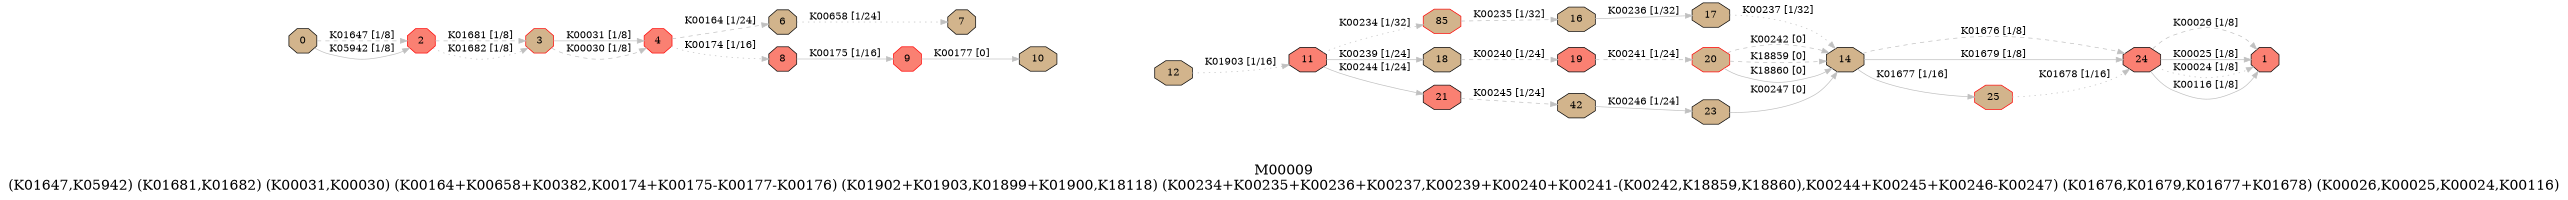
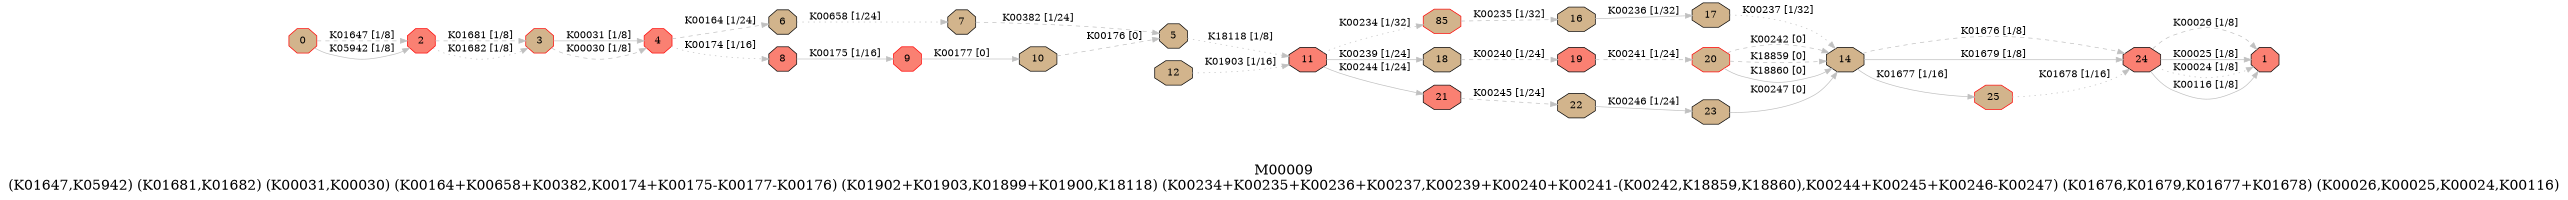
none -> (1174, 36)
(303, 41) -> (303, 41)
(1576, 106) -> (1576, 106)
